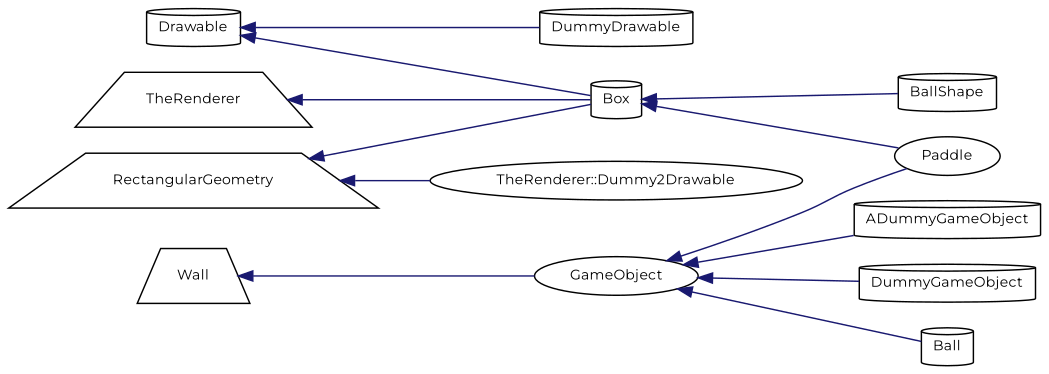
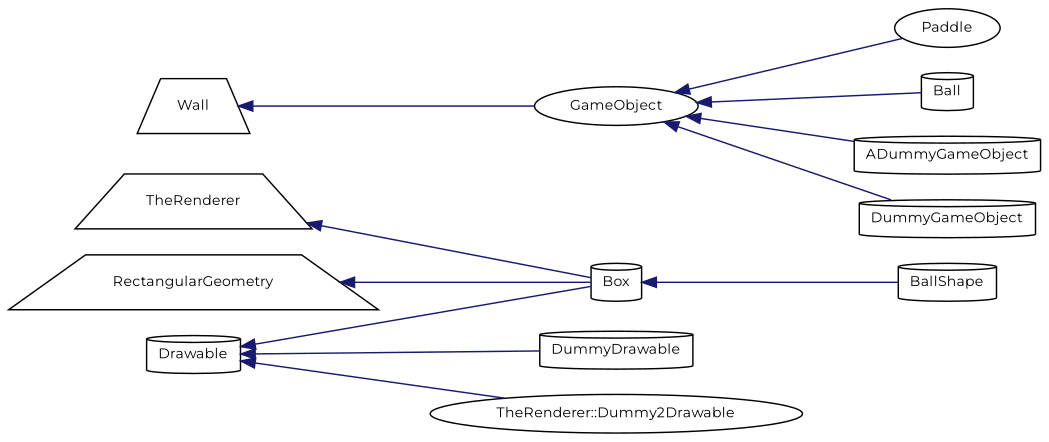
(777, 127) -> none
(393, 181) -> (380, 381)
